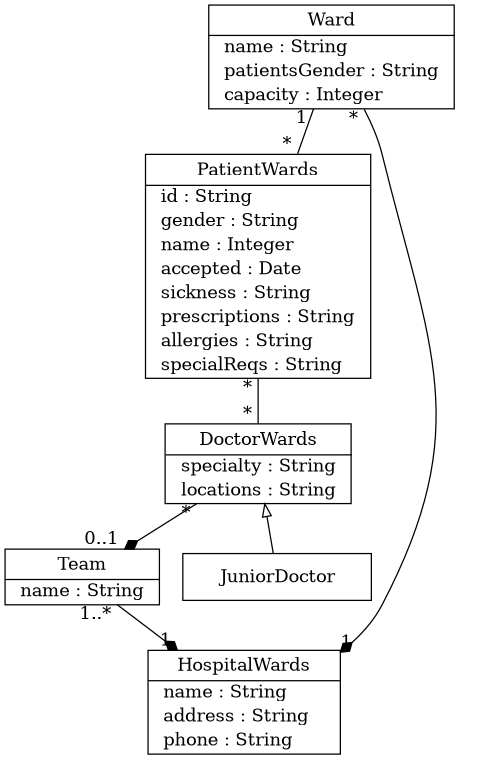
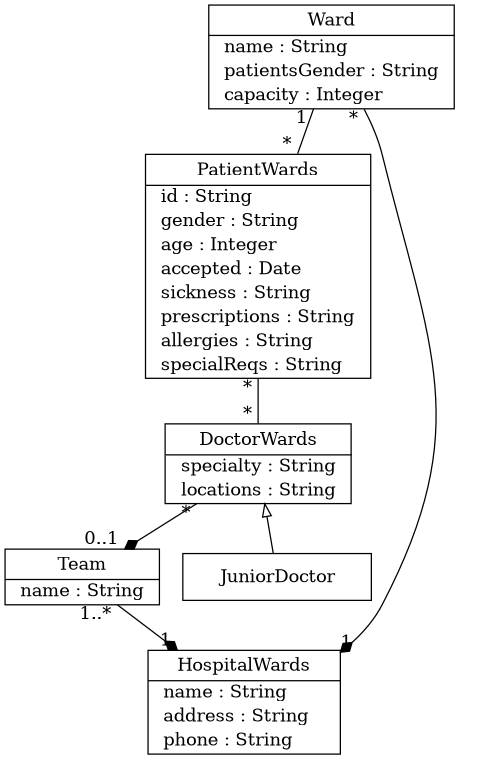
(228, 245) -> (219, 245)
